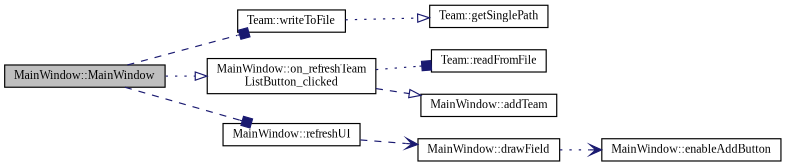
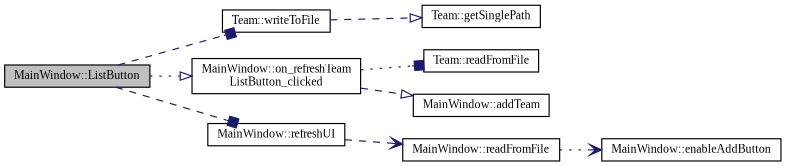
(382, 19) -> (370, 19)
(85, 76) -> (77, 76)
(489, 150) -> (481, 150)
